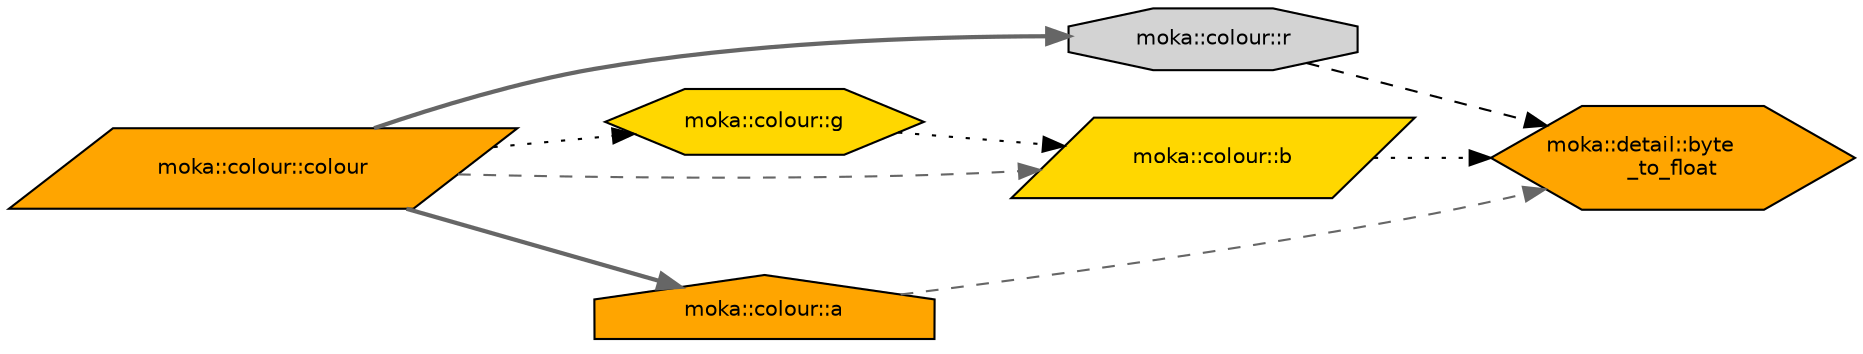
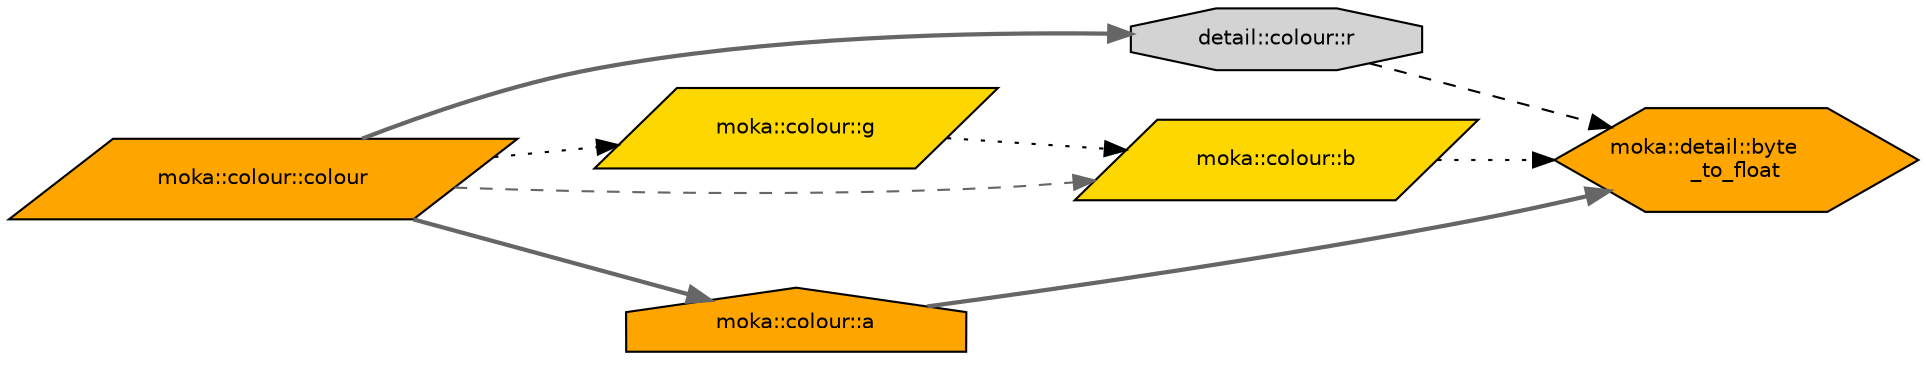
(1213, 39) -> (1276, 39)
(764, 122) -> (796, 128)
(1214, 251) -> (1259, 258)
